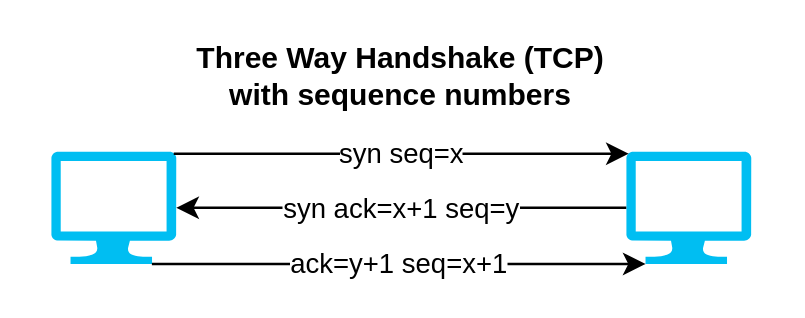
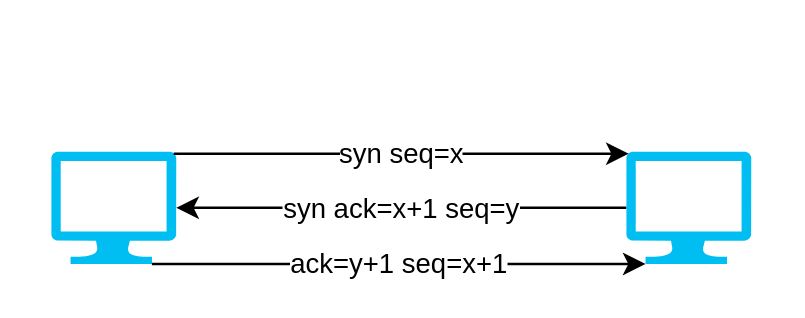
(401, 76) -> none
